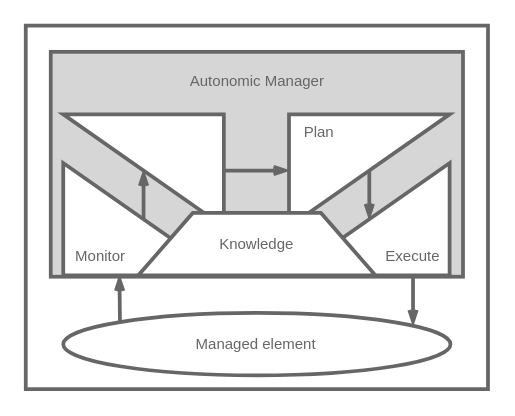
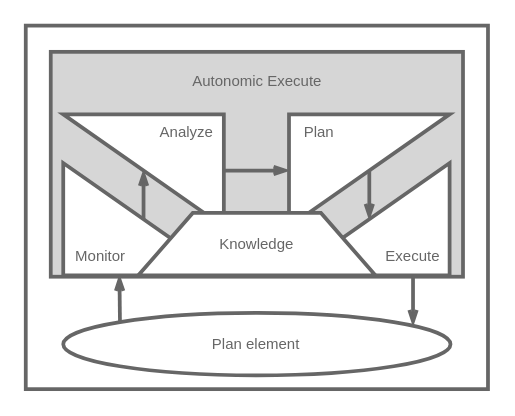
(258, 82) -> (258, 82)
none -> (186, 133)
(256, 344) -> (256, 344)
